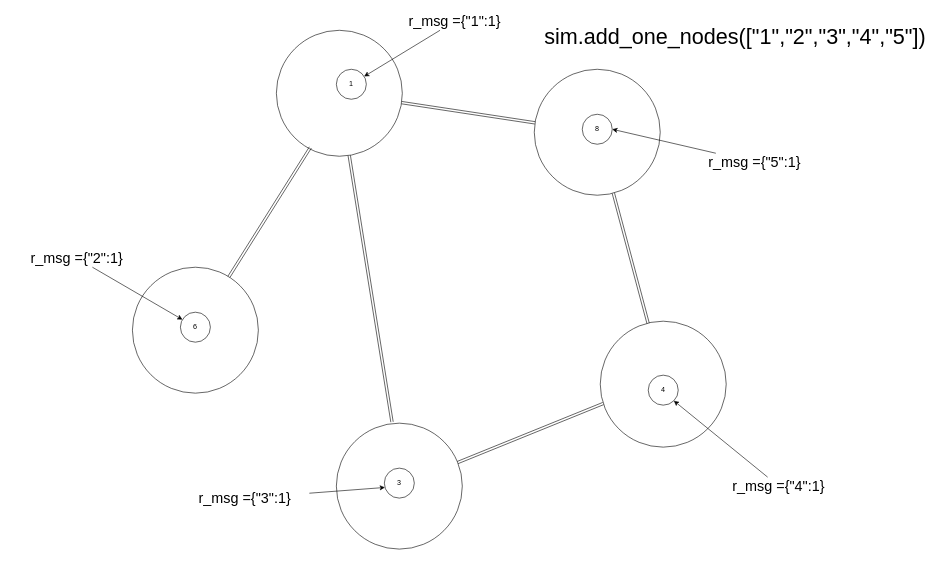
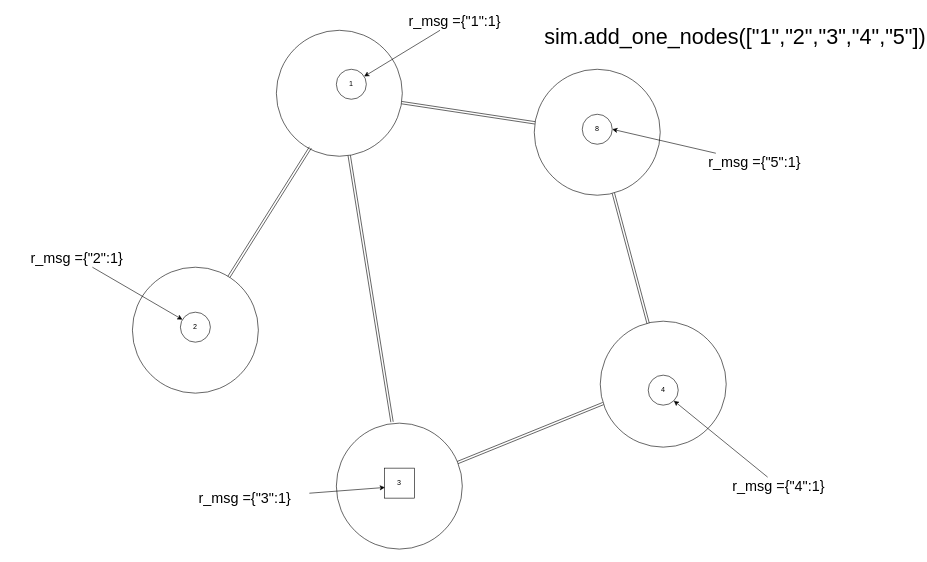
(195, 327) -> (195, 327)
(399, 483) -> (399, 483)
